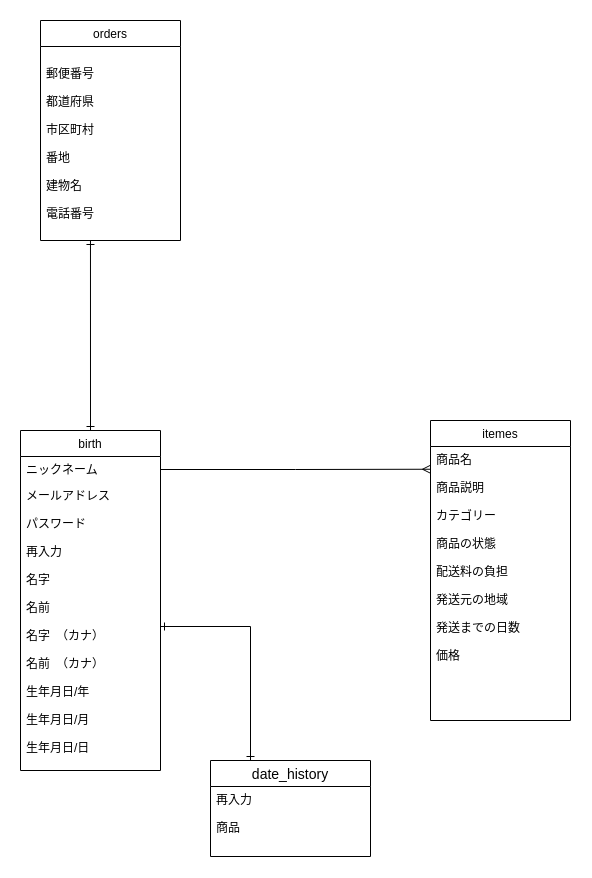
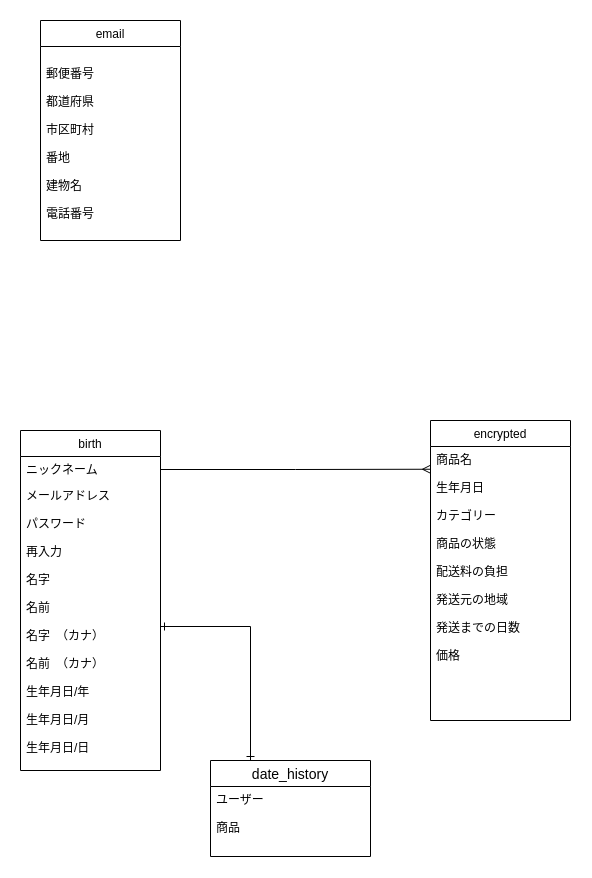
(110, 34) -> (110, 34)
(90, 335) -> none
(500, 434) -> (500, 434)
(454, 460) -> (454, 460)
(234, 800) -> (240, 800)
